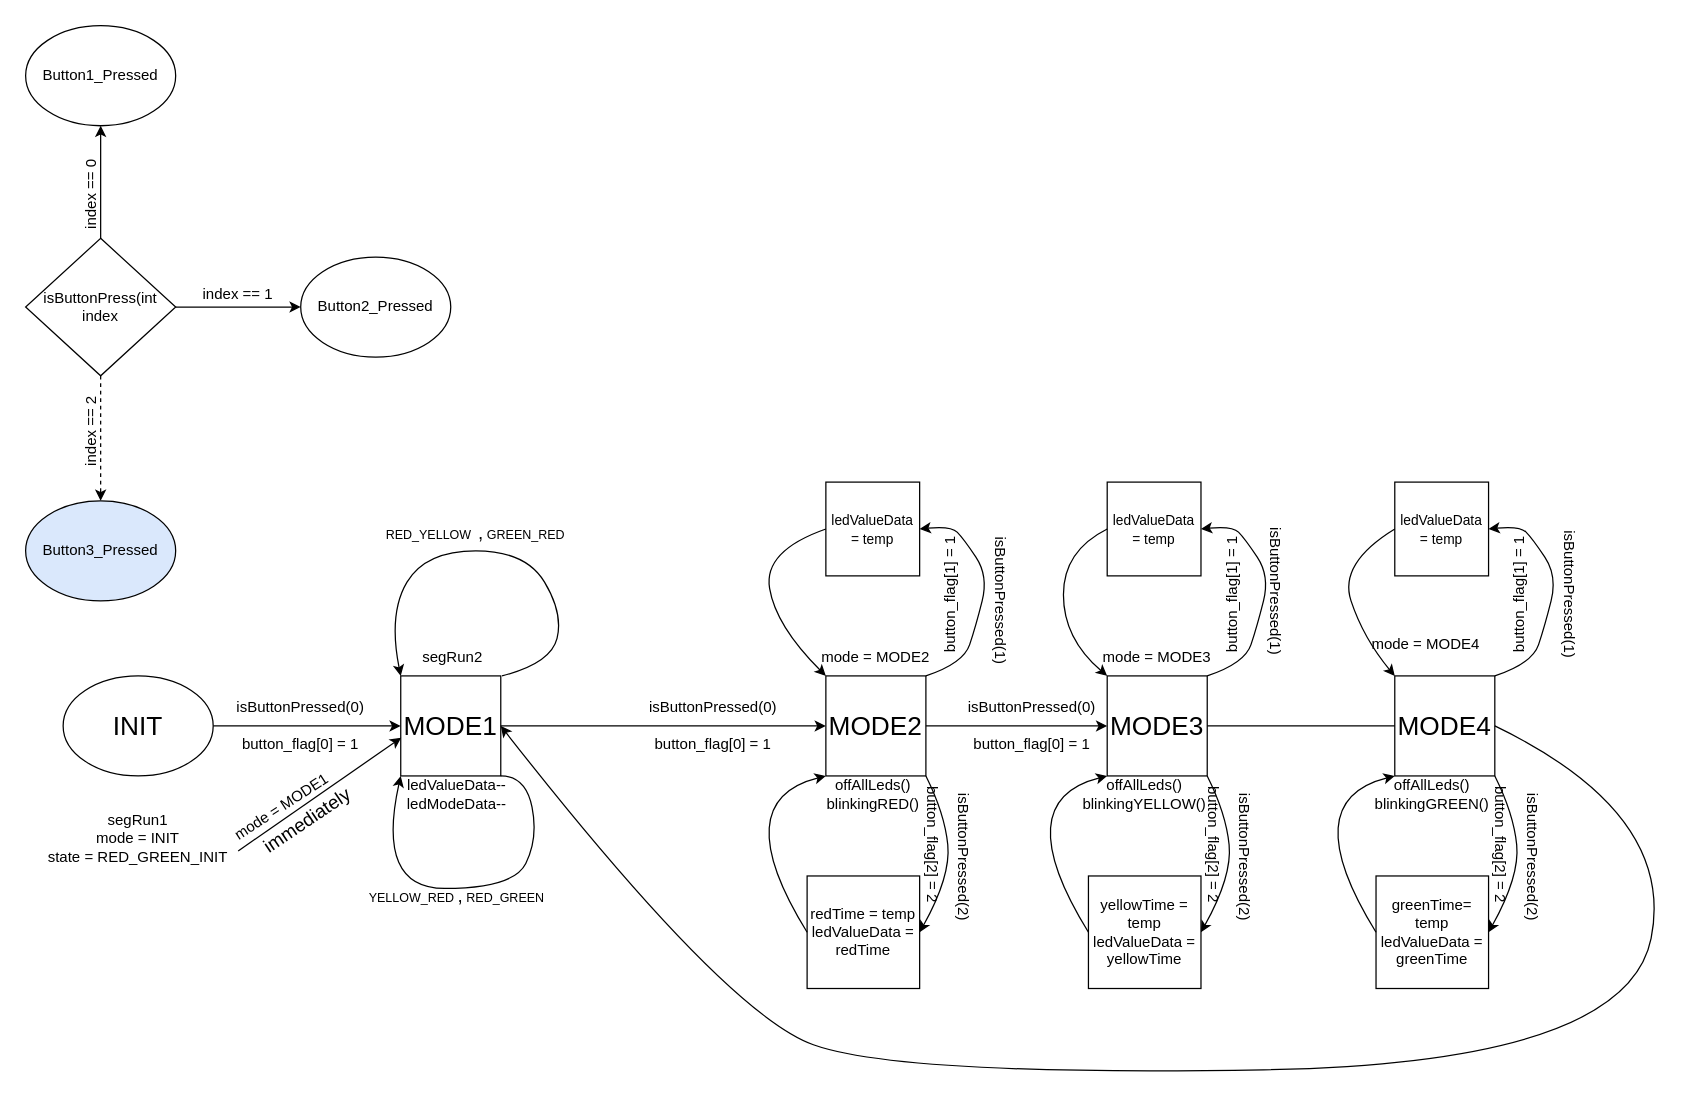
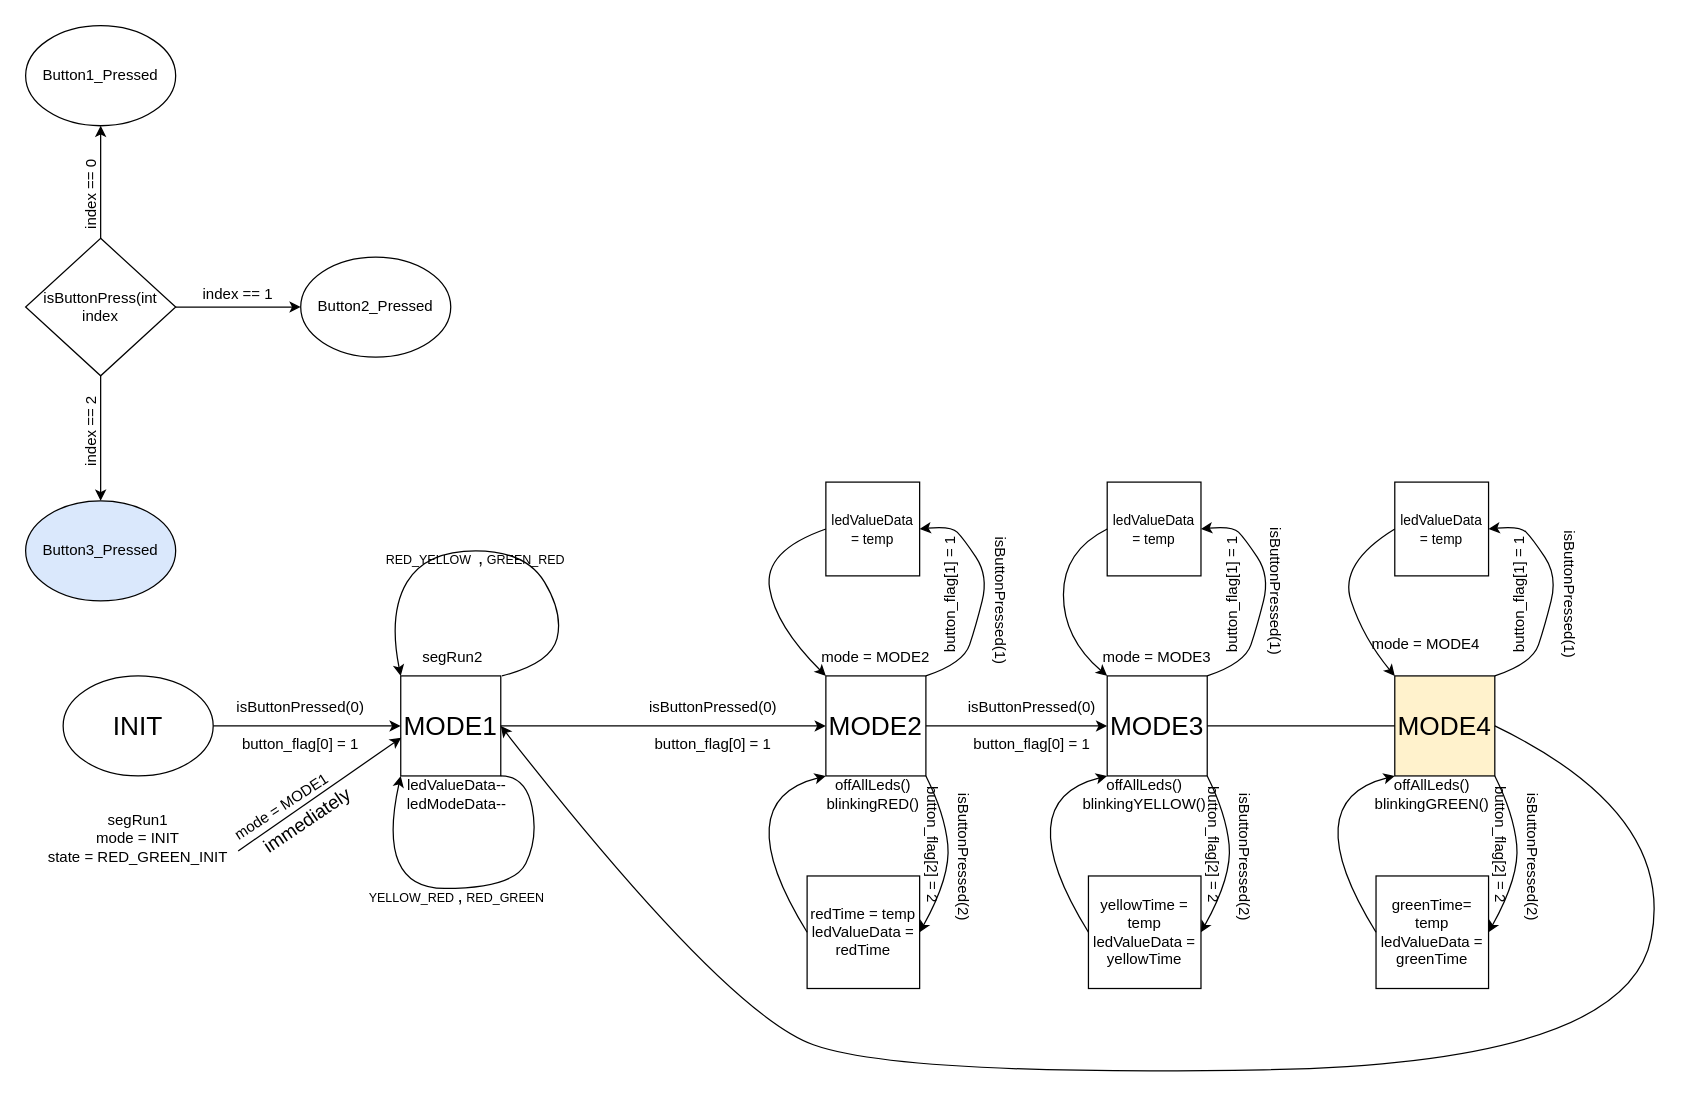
(101, 433) -> (101, 433)
(476, 532) -> (476, 557)
(1444, 726) -> (1444, 726)
